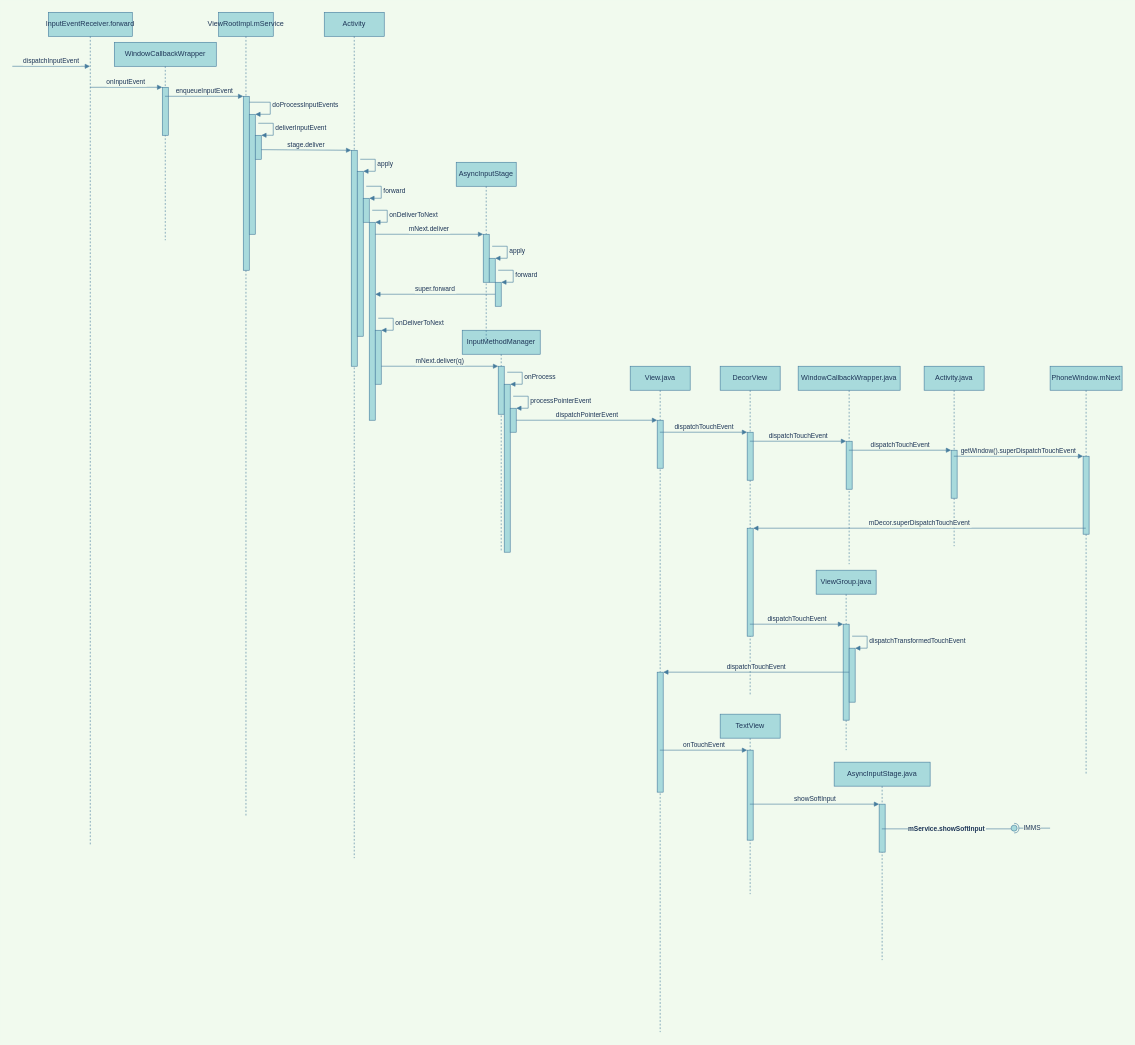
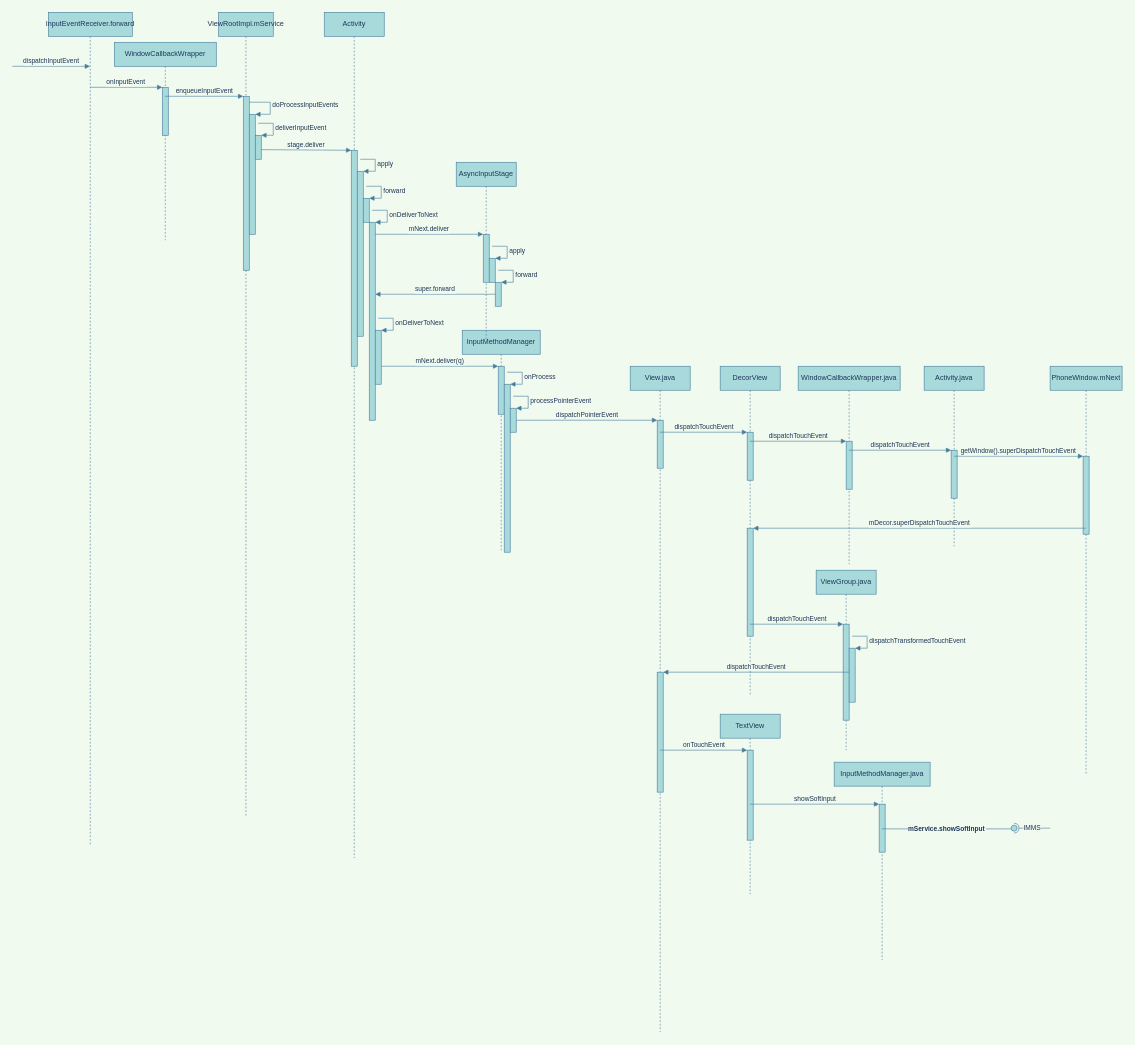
(882, 774) -> (882, 774)
